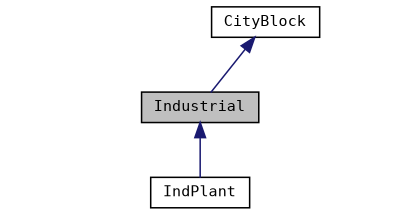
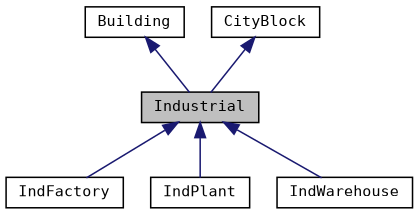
none -> (135, 22)
none -> (65, 193)
none -> (345, 193)
